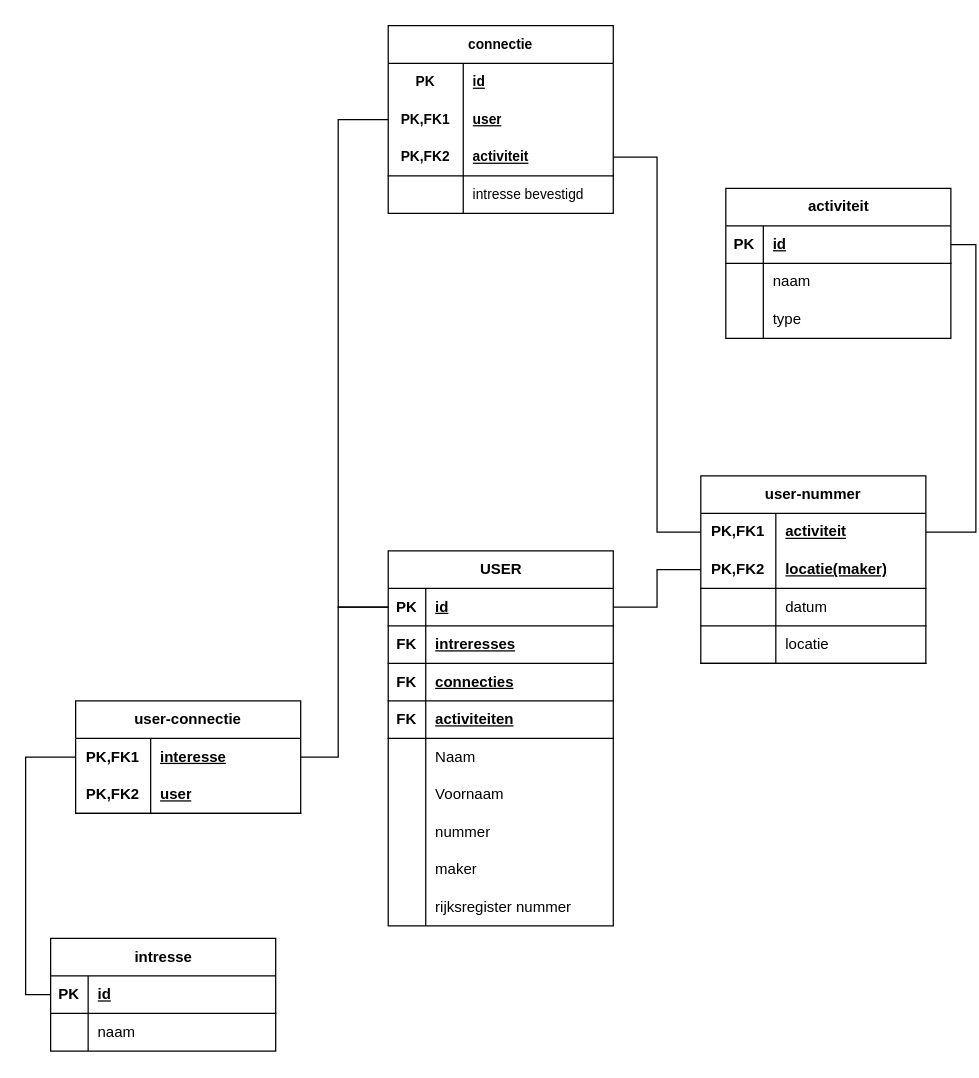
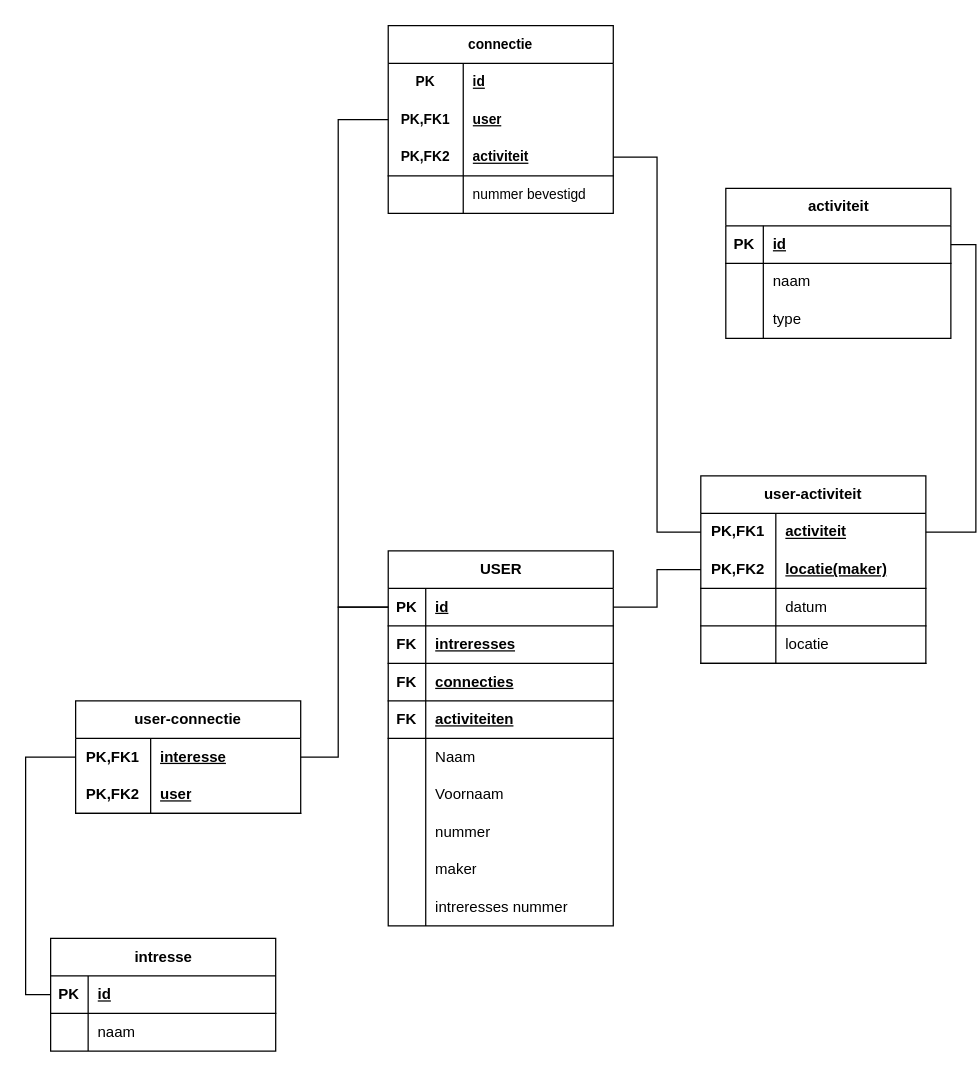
(537, 194) -> (531, 194)
(813, 494) -> (813, 494)
(514, 907) -> (507, 907)
